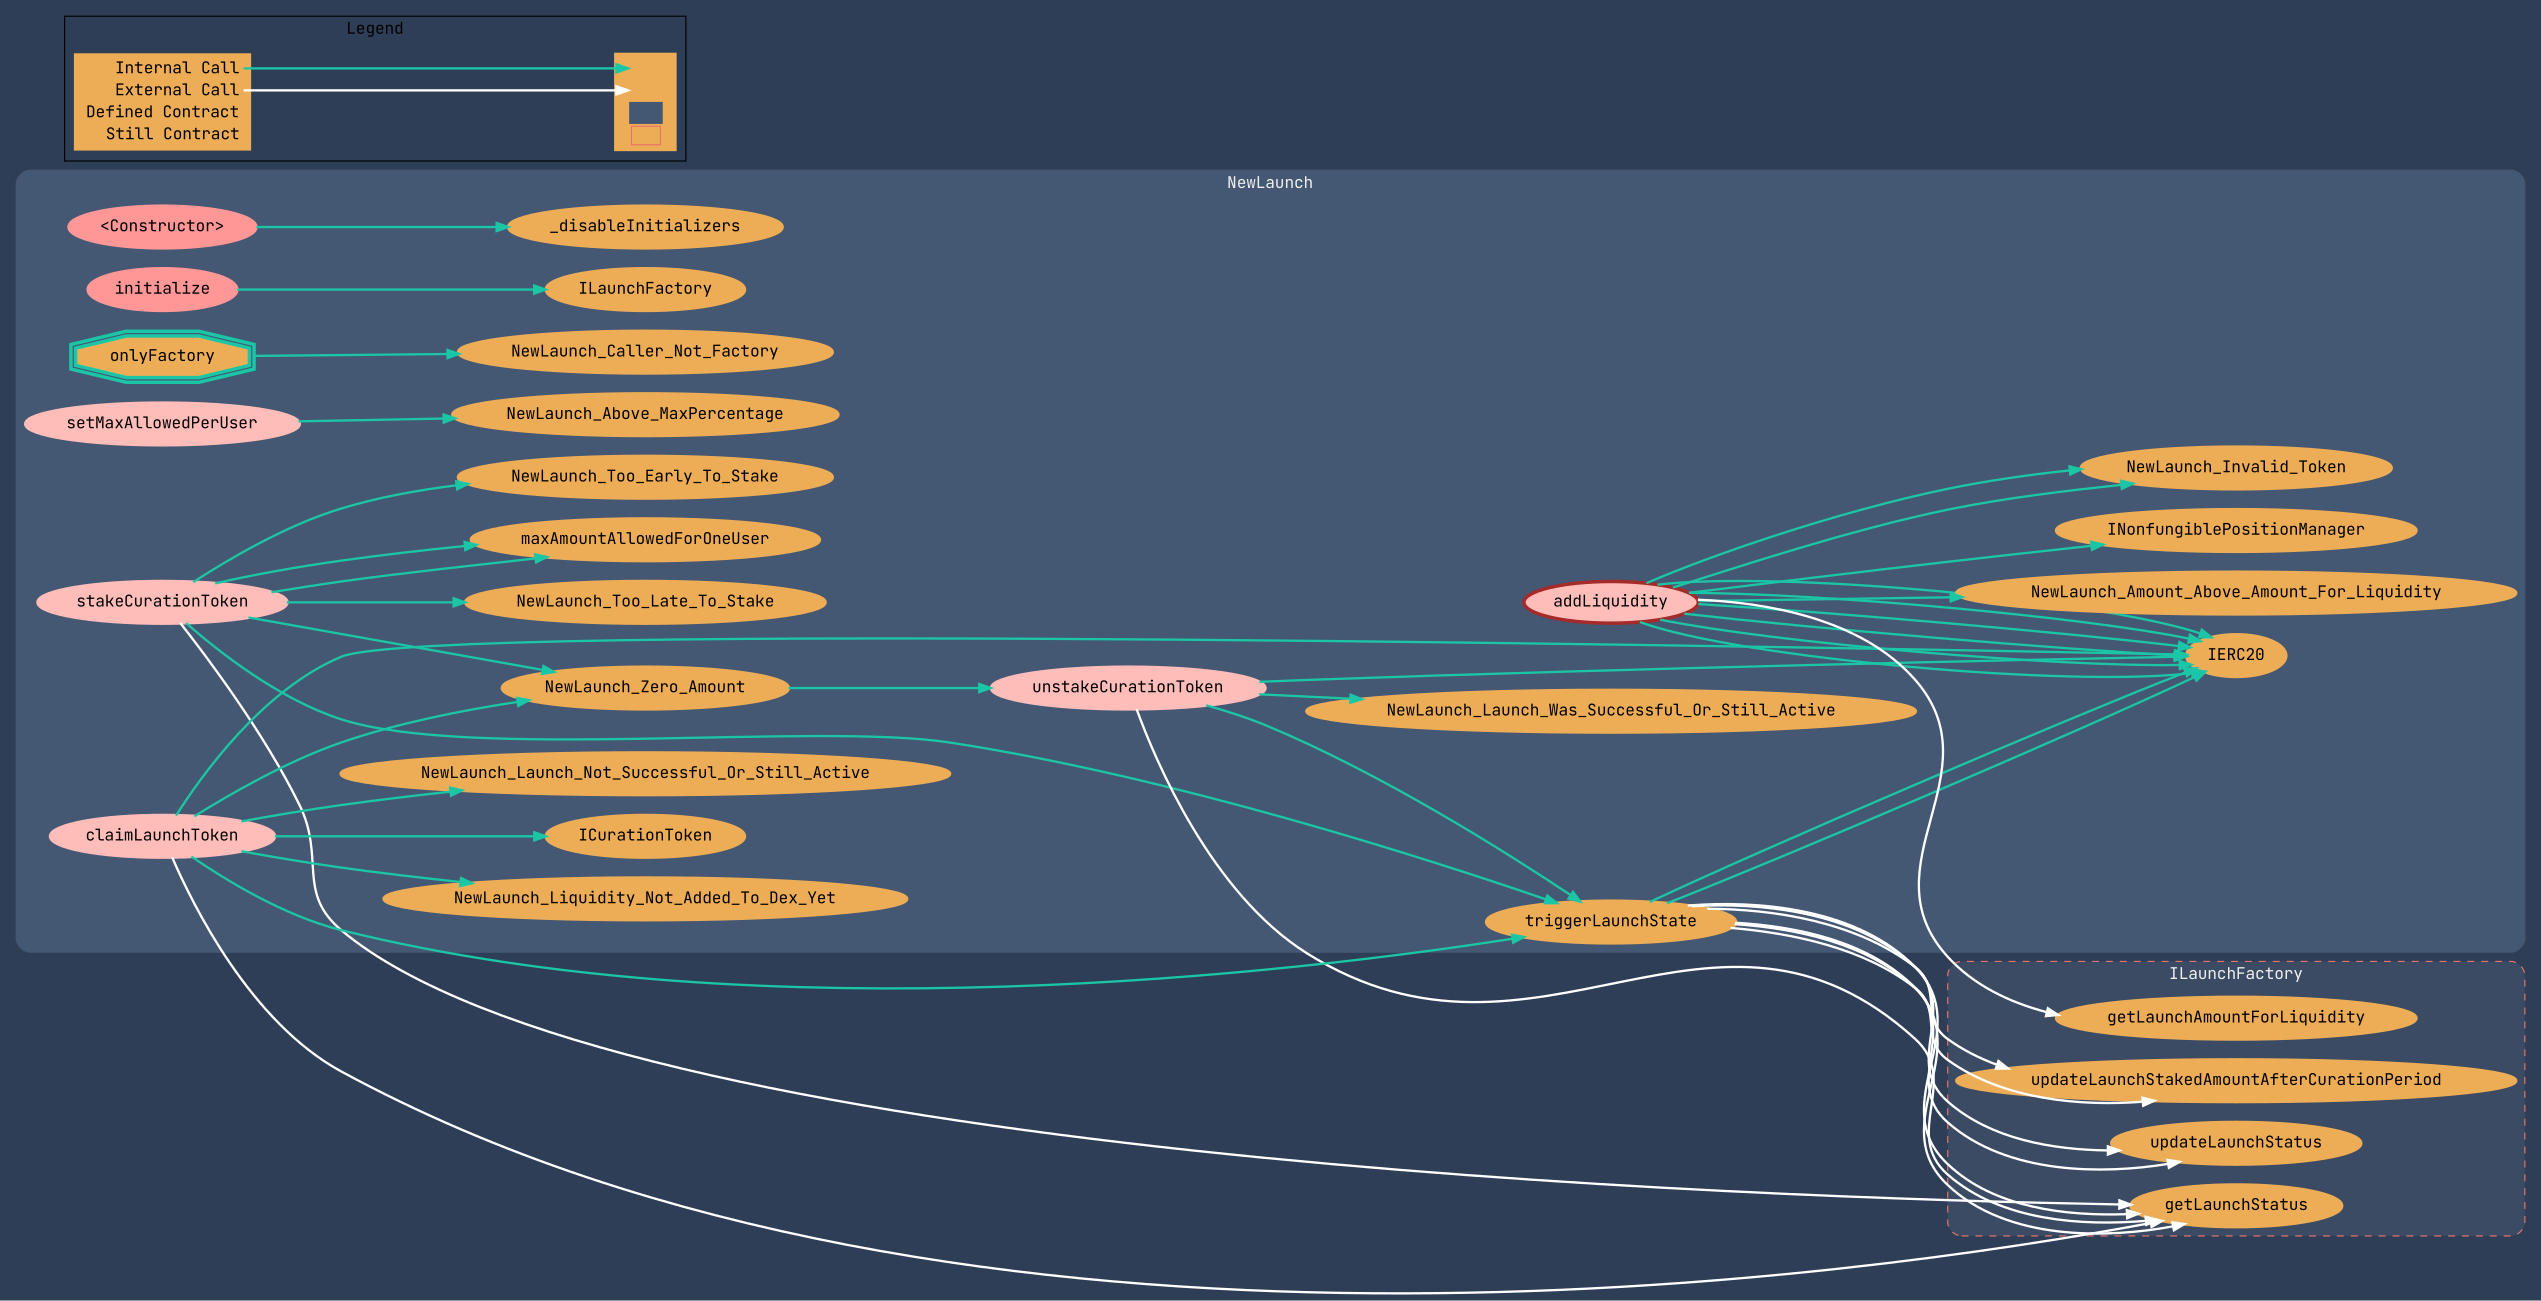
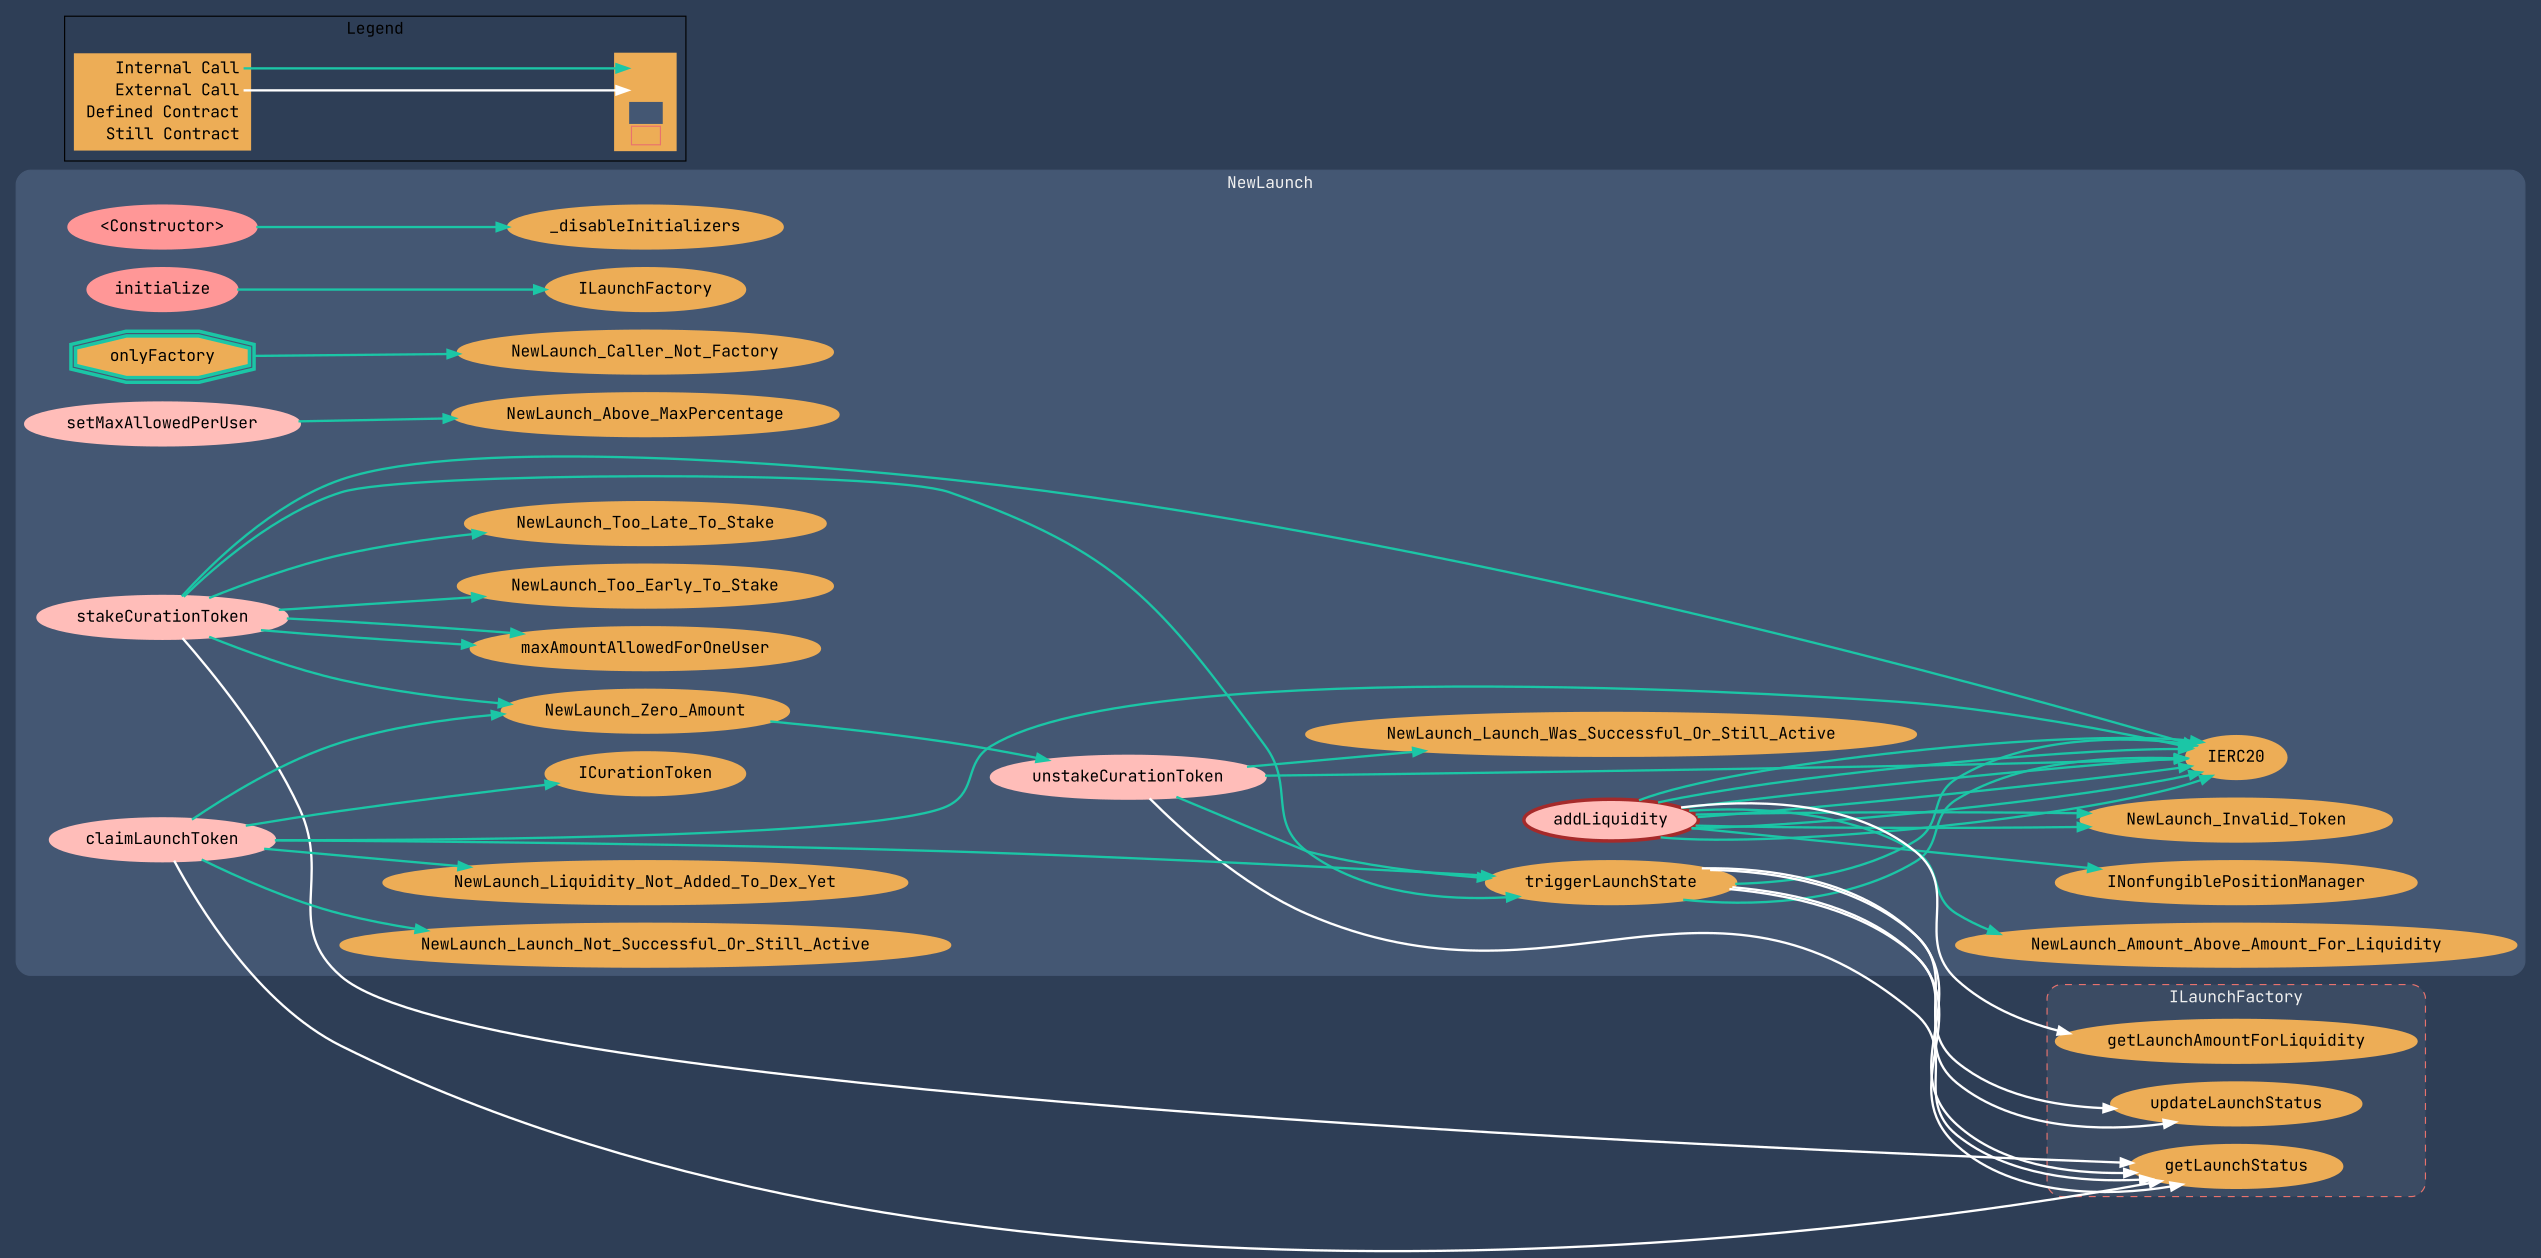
none -> (1174, 510)
(2236, 1081) -> none
